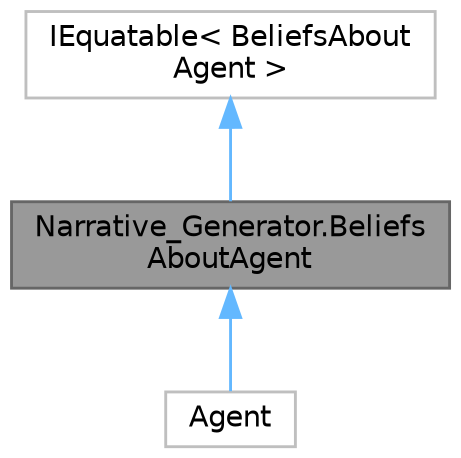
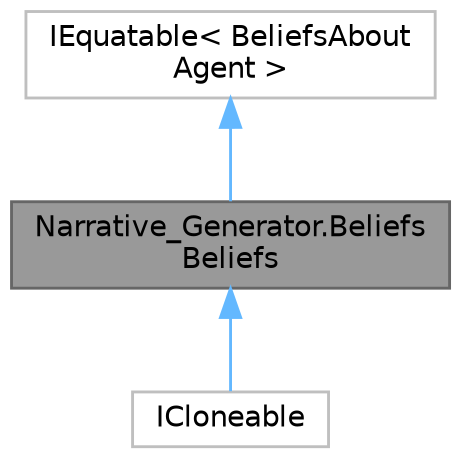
(231, 245) -> (231, 245)
(231, 419) -> (231, 419)
